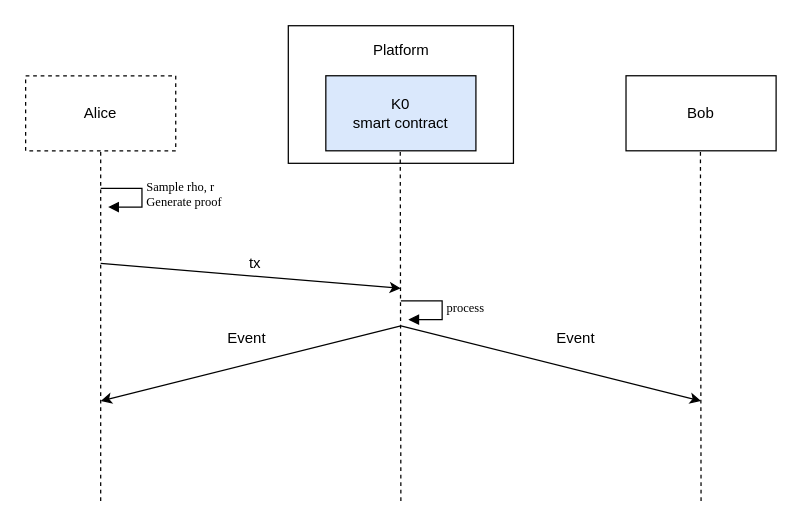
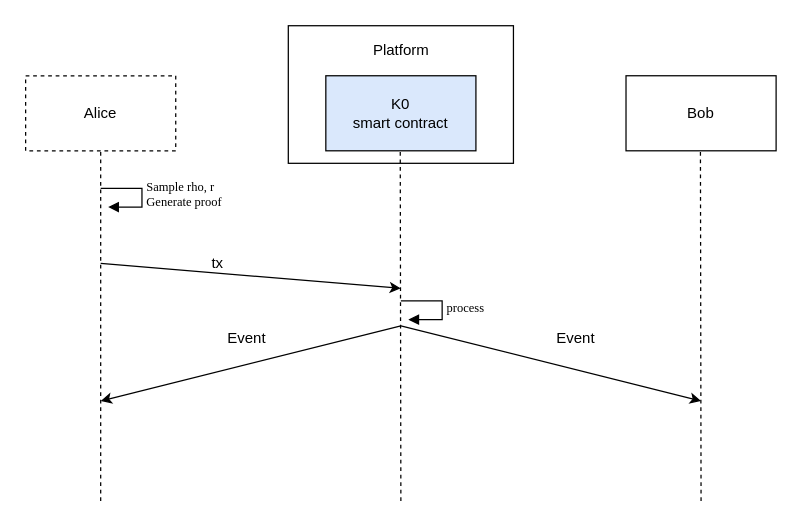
(259, 263) -> (222, 263)
